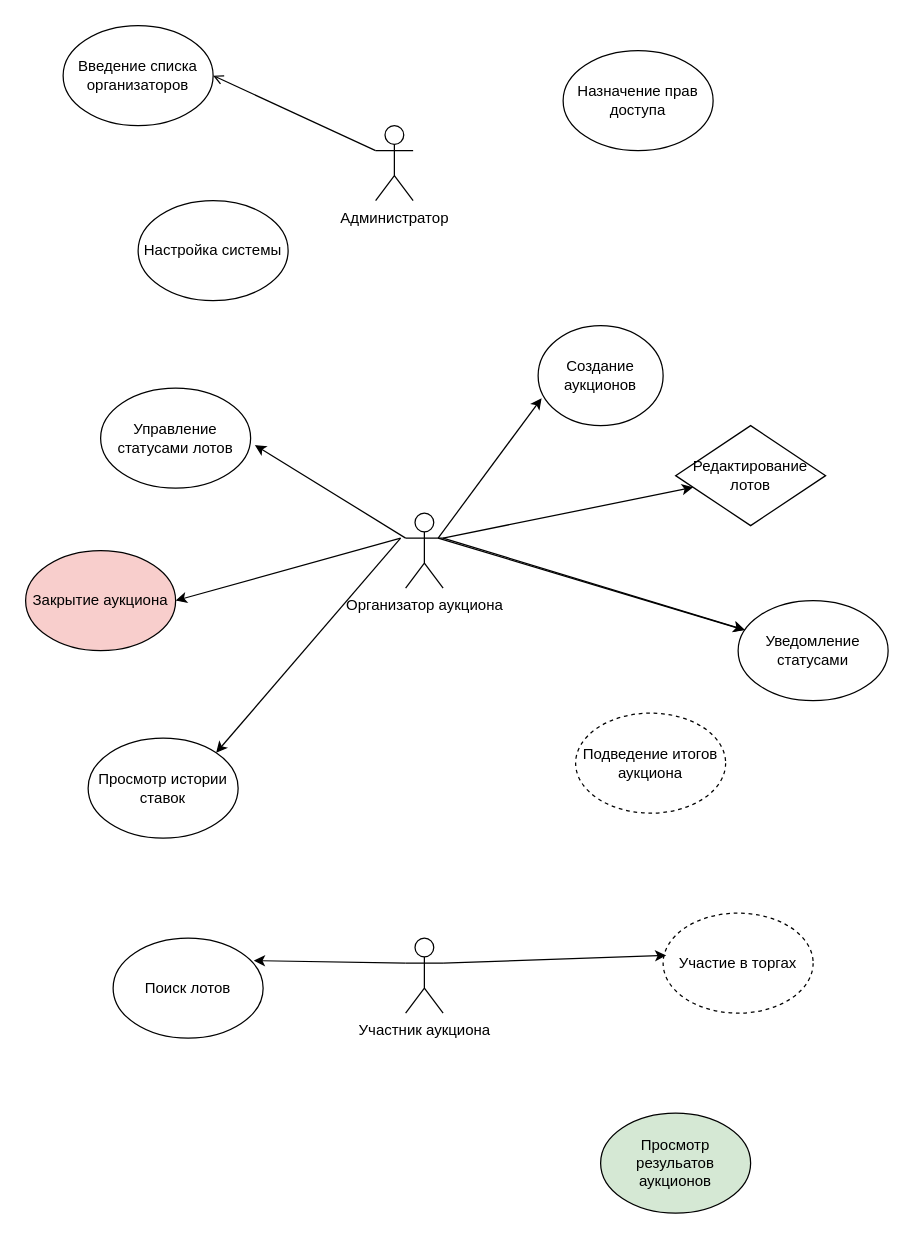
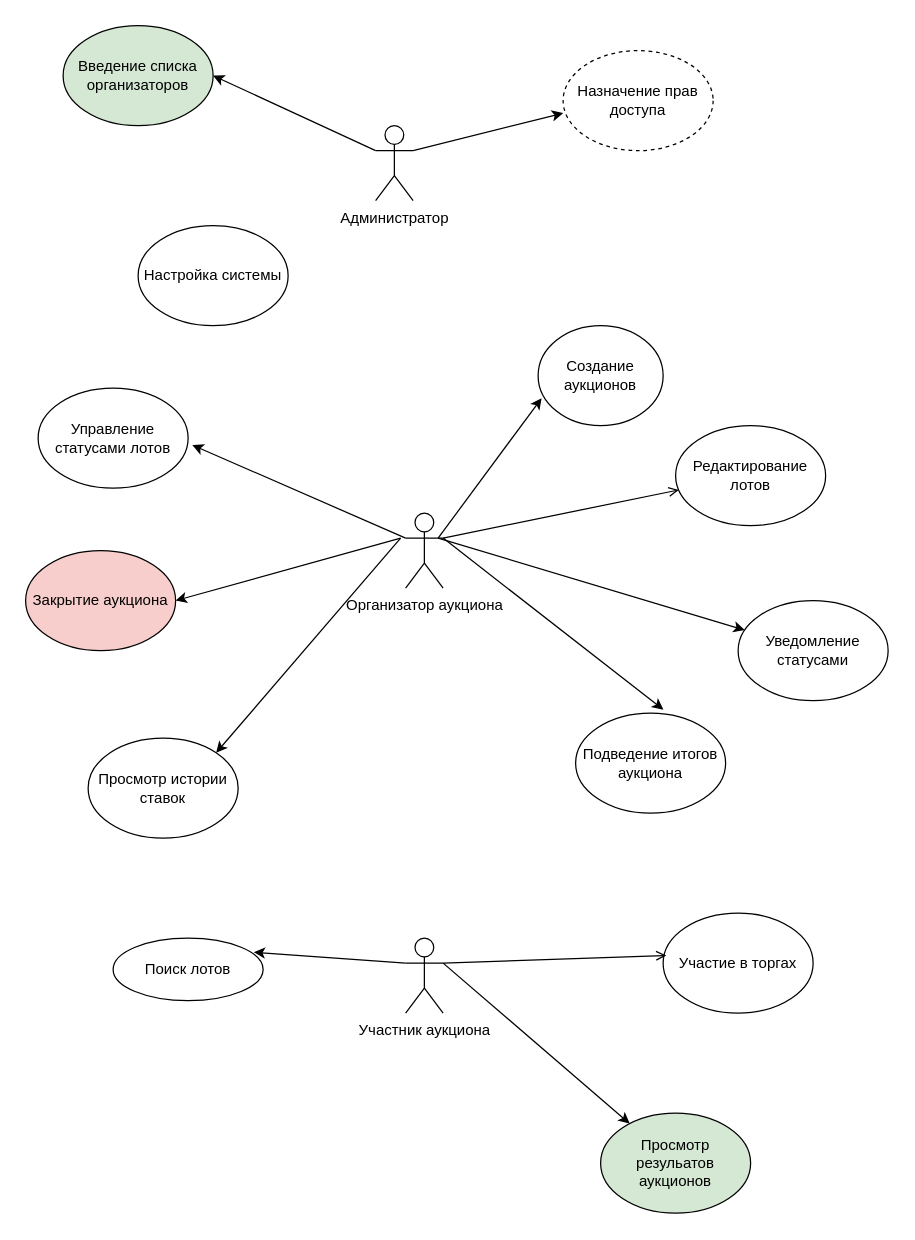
(138, 76) -> (138, 76)
(219, 78) -> (222, 80)
(638, 101) -> (638, 101)
none -> (484, 133)
(213, 251) -> (213, 276)
(176, 438) -> (113, 438)
(751, 476) -> (751, 476)
(677, 491) -> (672, 491)
(467, 545) -> (554, 624)
(651, 763) -> (651, 763)
(656, 956) -> (658, 956)
(738, 963) -> (738, 963)
(188, 988) -> (188, 969)
none -> (534, 1041)
